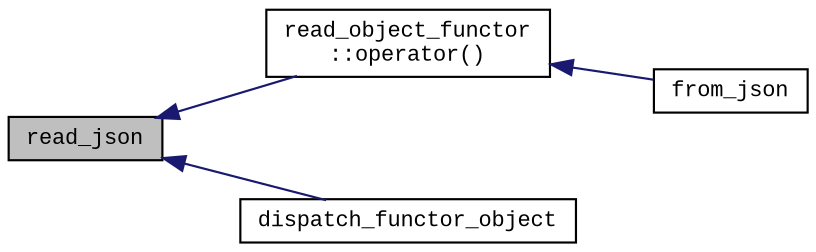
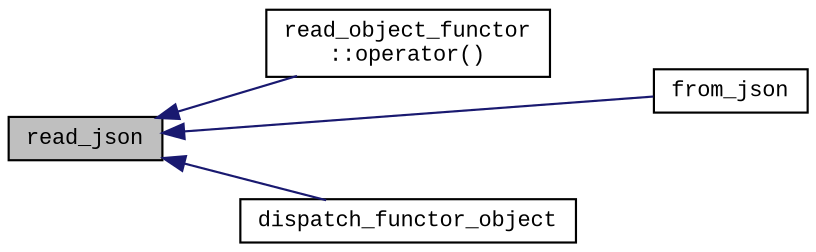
(613, 74) -> (419, 114)
